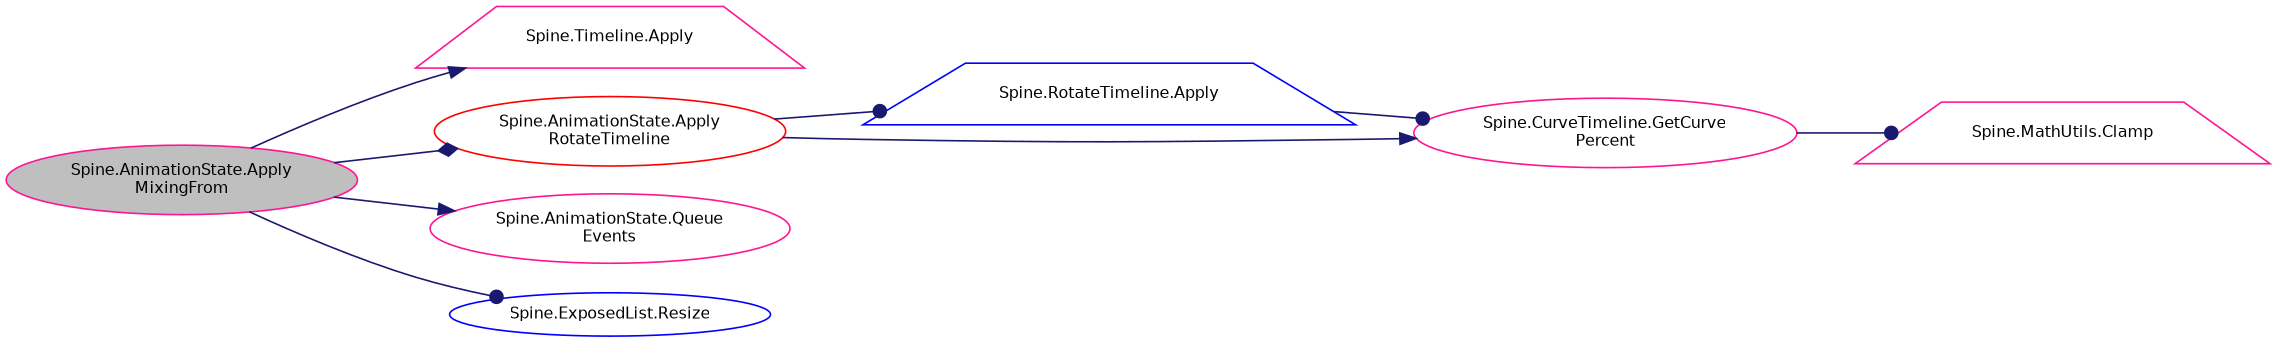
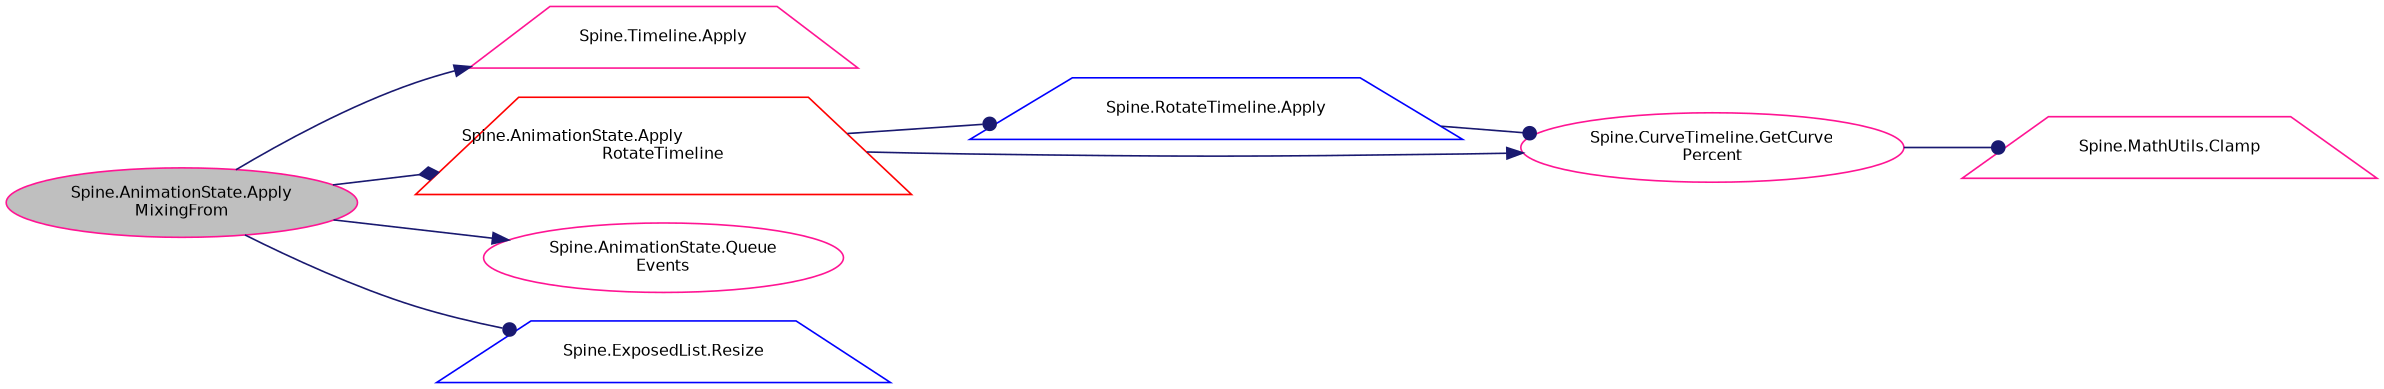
(610, 131) -> (664, 146)
(610, 314) -> (664, 352)
